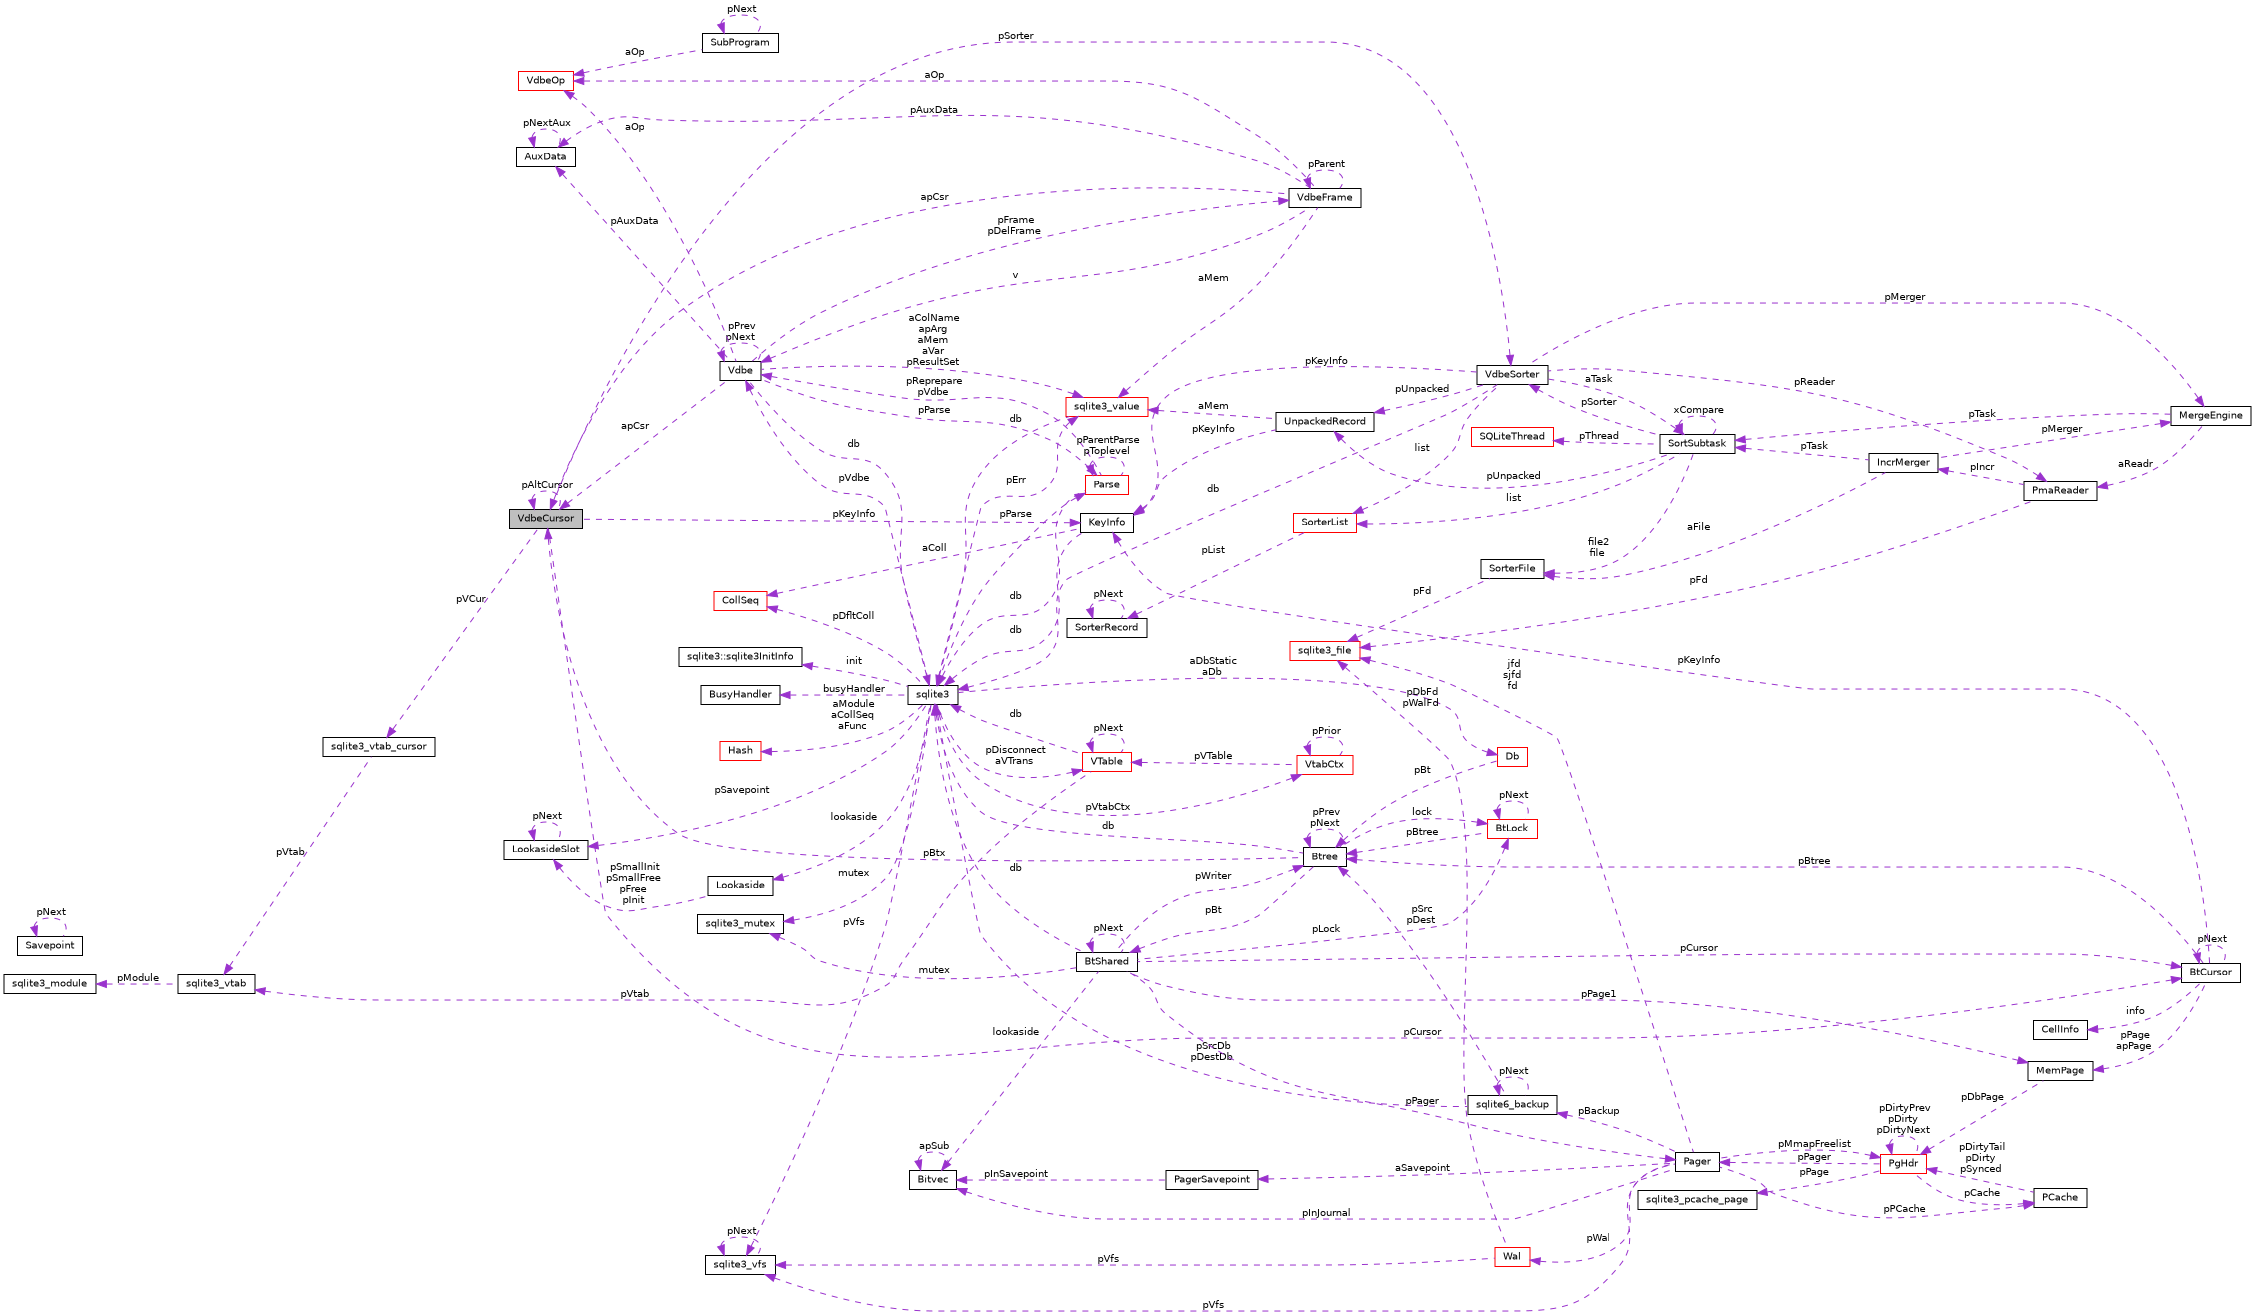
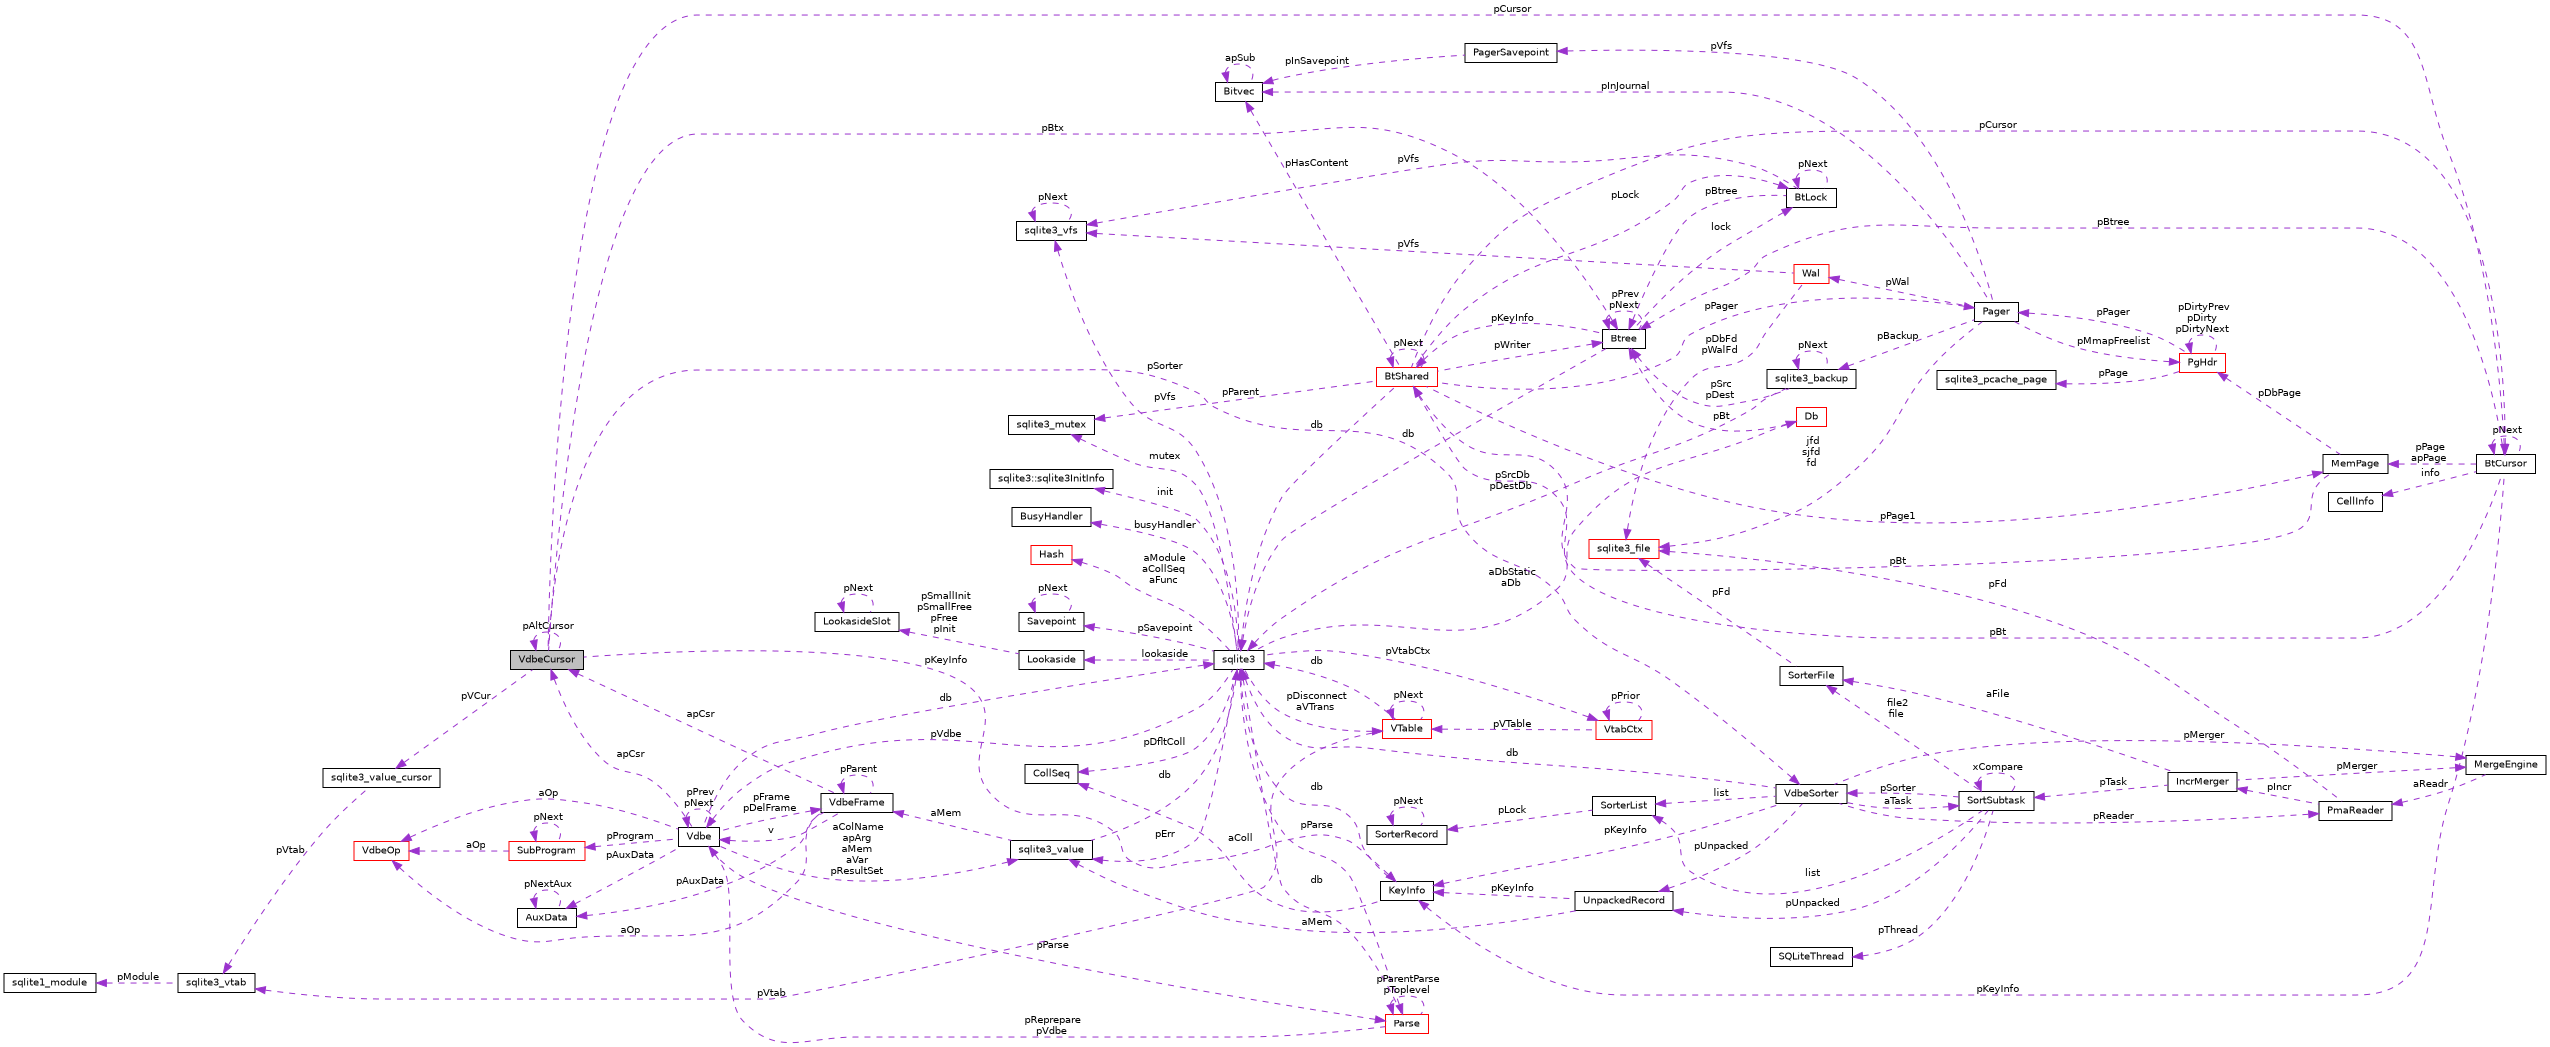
(740, 43) -> (547, 851)
(1231, 308) -> (957, 827)
(1107, 407) -> (1052, 850)
(1958, 422) -> none
(1512, 437) -> (1812, 957)
(1325, 523) -> (1624, 806)
(1212, 550) -> (1511, 811)
none -> (1864, 567)
(740, 601) -> (1052, 774)
none -> (1942, 638)
(379, 747) -> (382, 778)
(777, 805) -> (1155, 637)
(1512, 829) -> (1812, 198)
none -> (637, 843)
(824, 855) -> (916, 134)
(1212, 910) -> (1511, 319)
(1107, 962) -> (1407, 377)
(933, 970) -> (1239, 393)
(50, 984) -> (50, 983)
(1014, 1032) -> (1316, 164)
(1512, 1105) -> (1812, 379)
(1421, 1168) -> (1720, 47)
(2060, 1198) -> none
(1268, 1311) -> (1448, 164)
